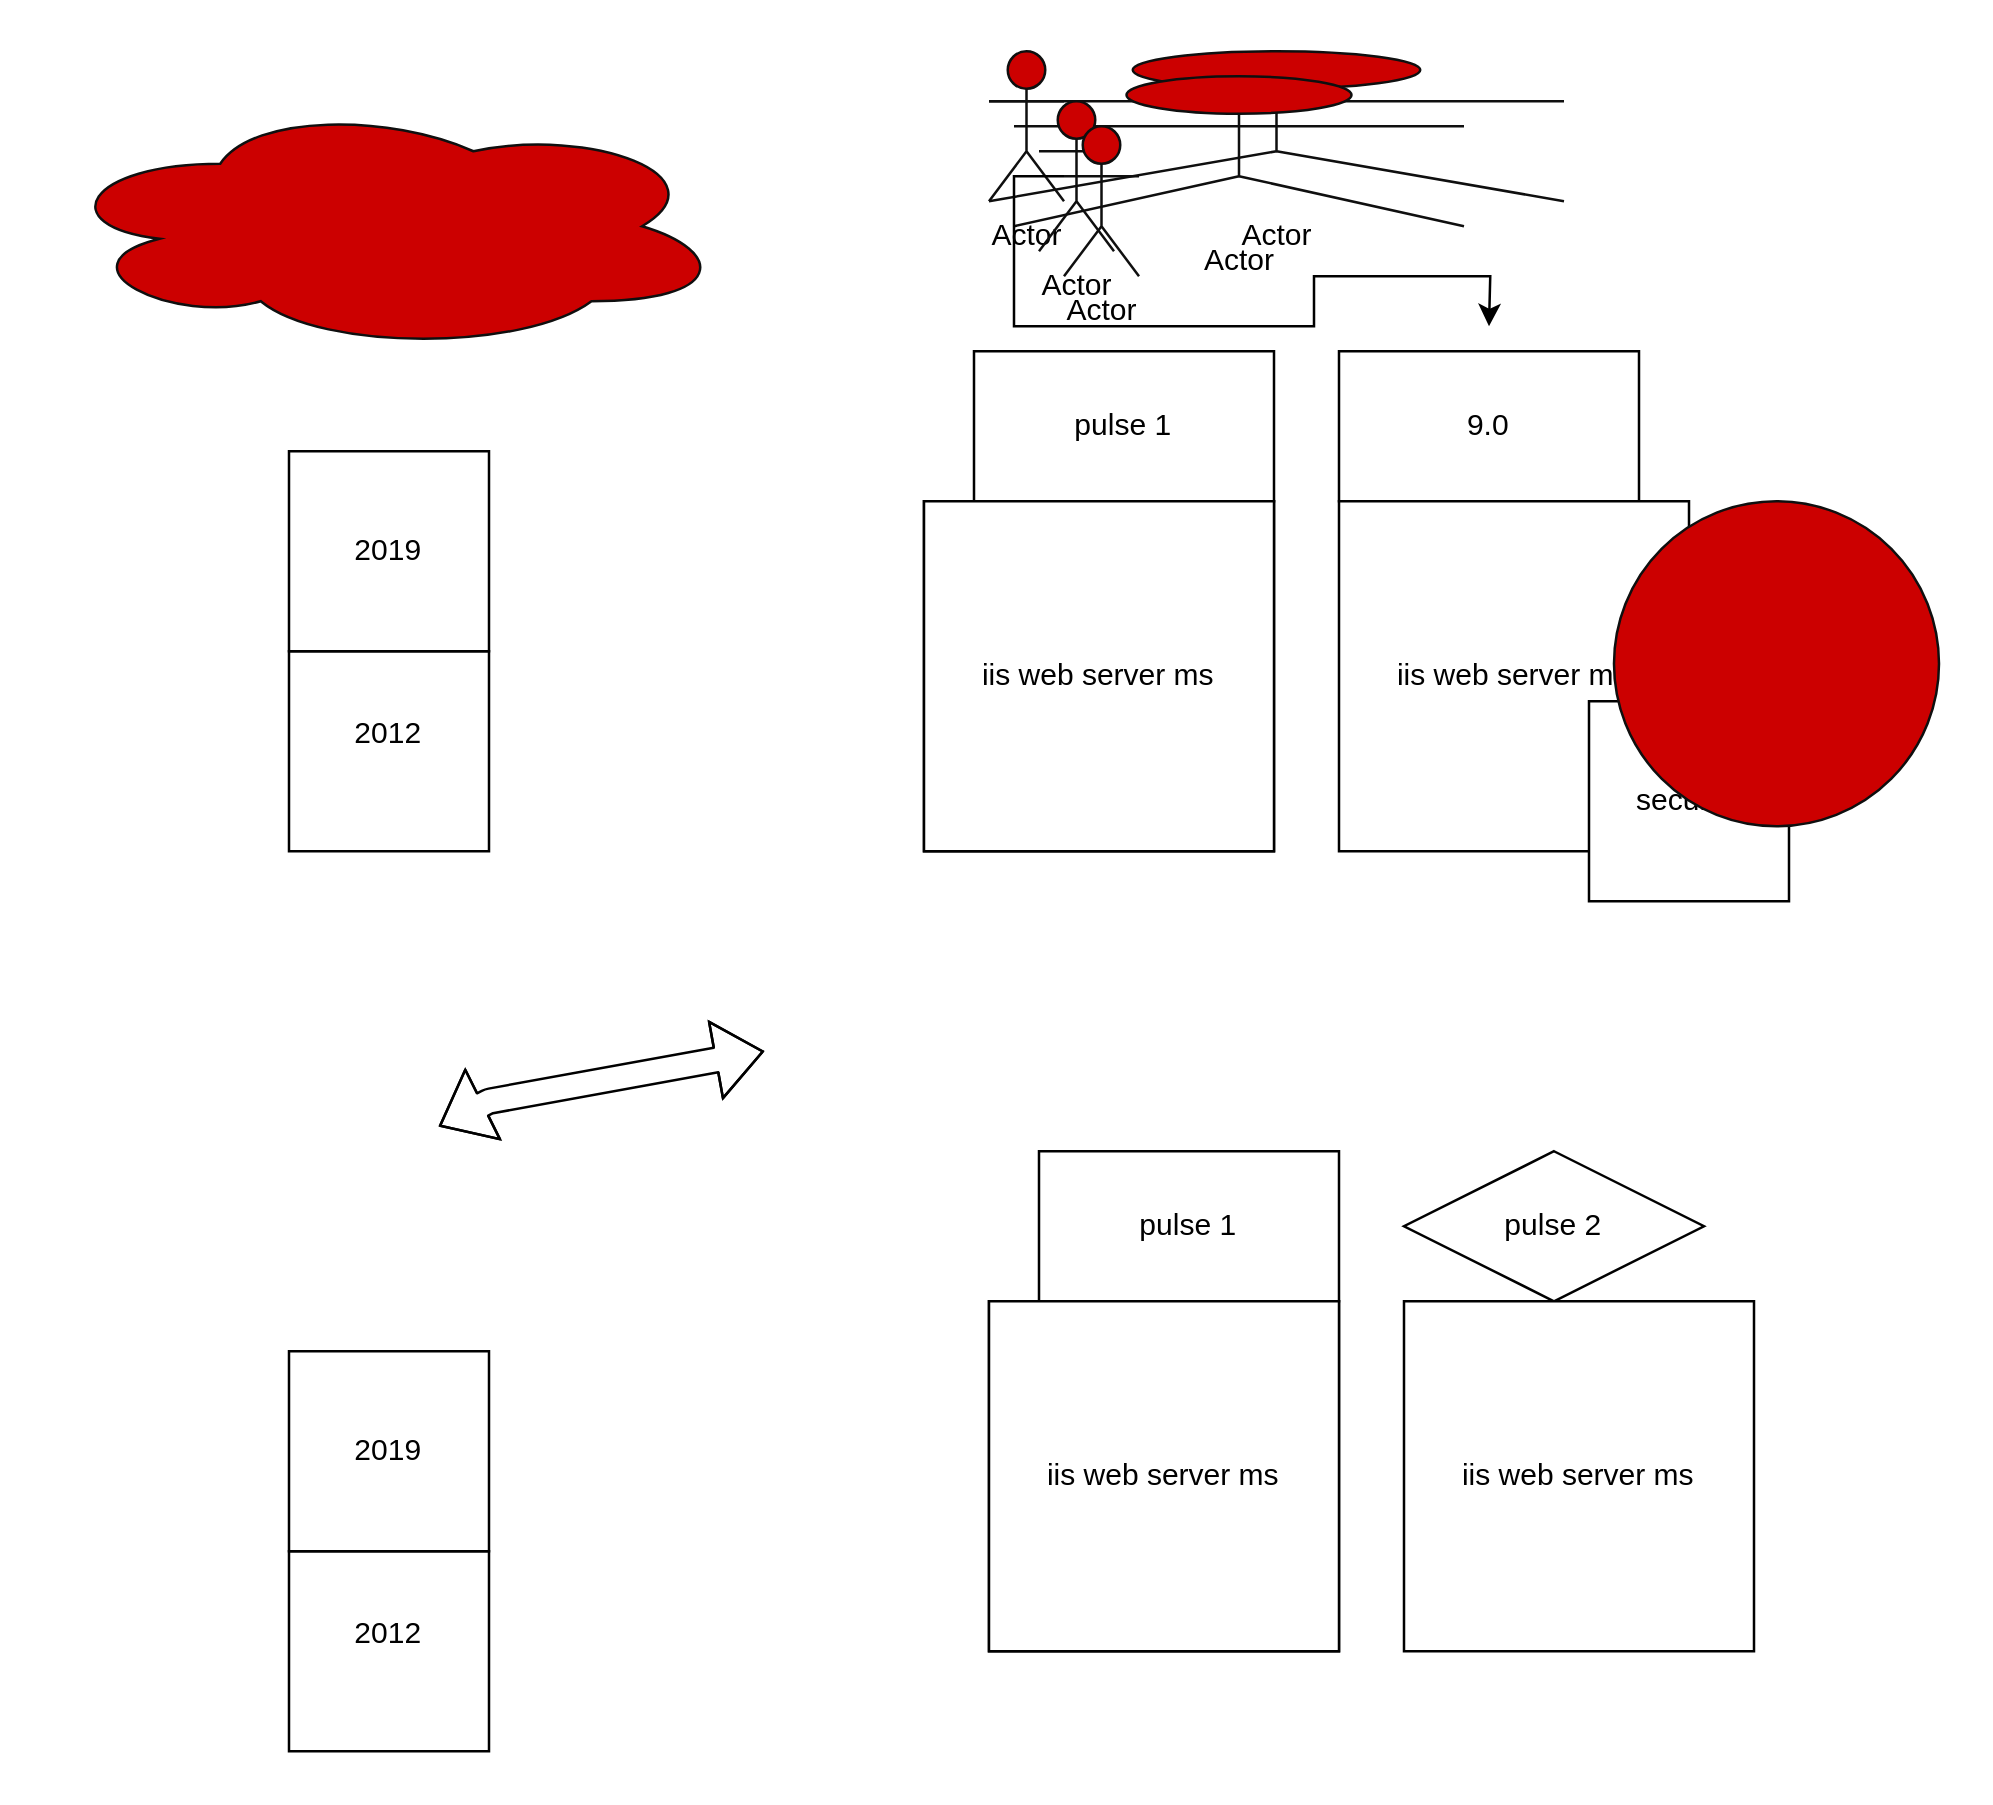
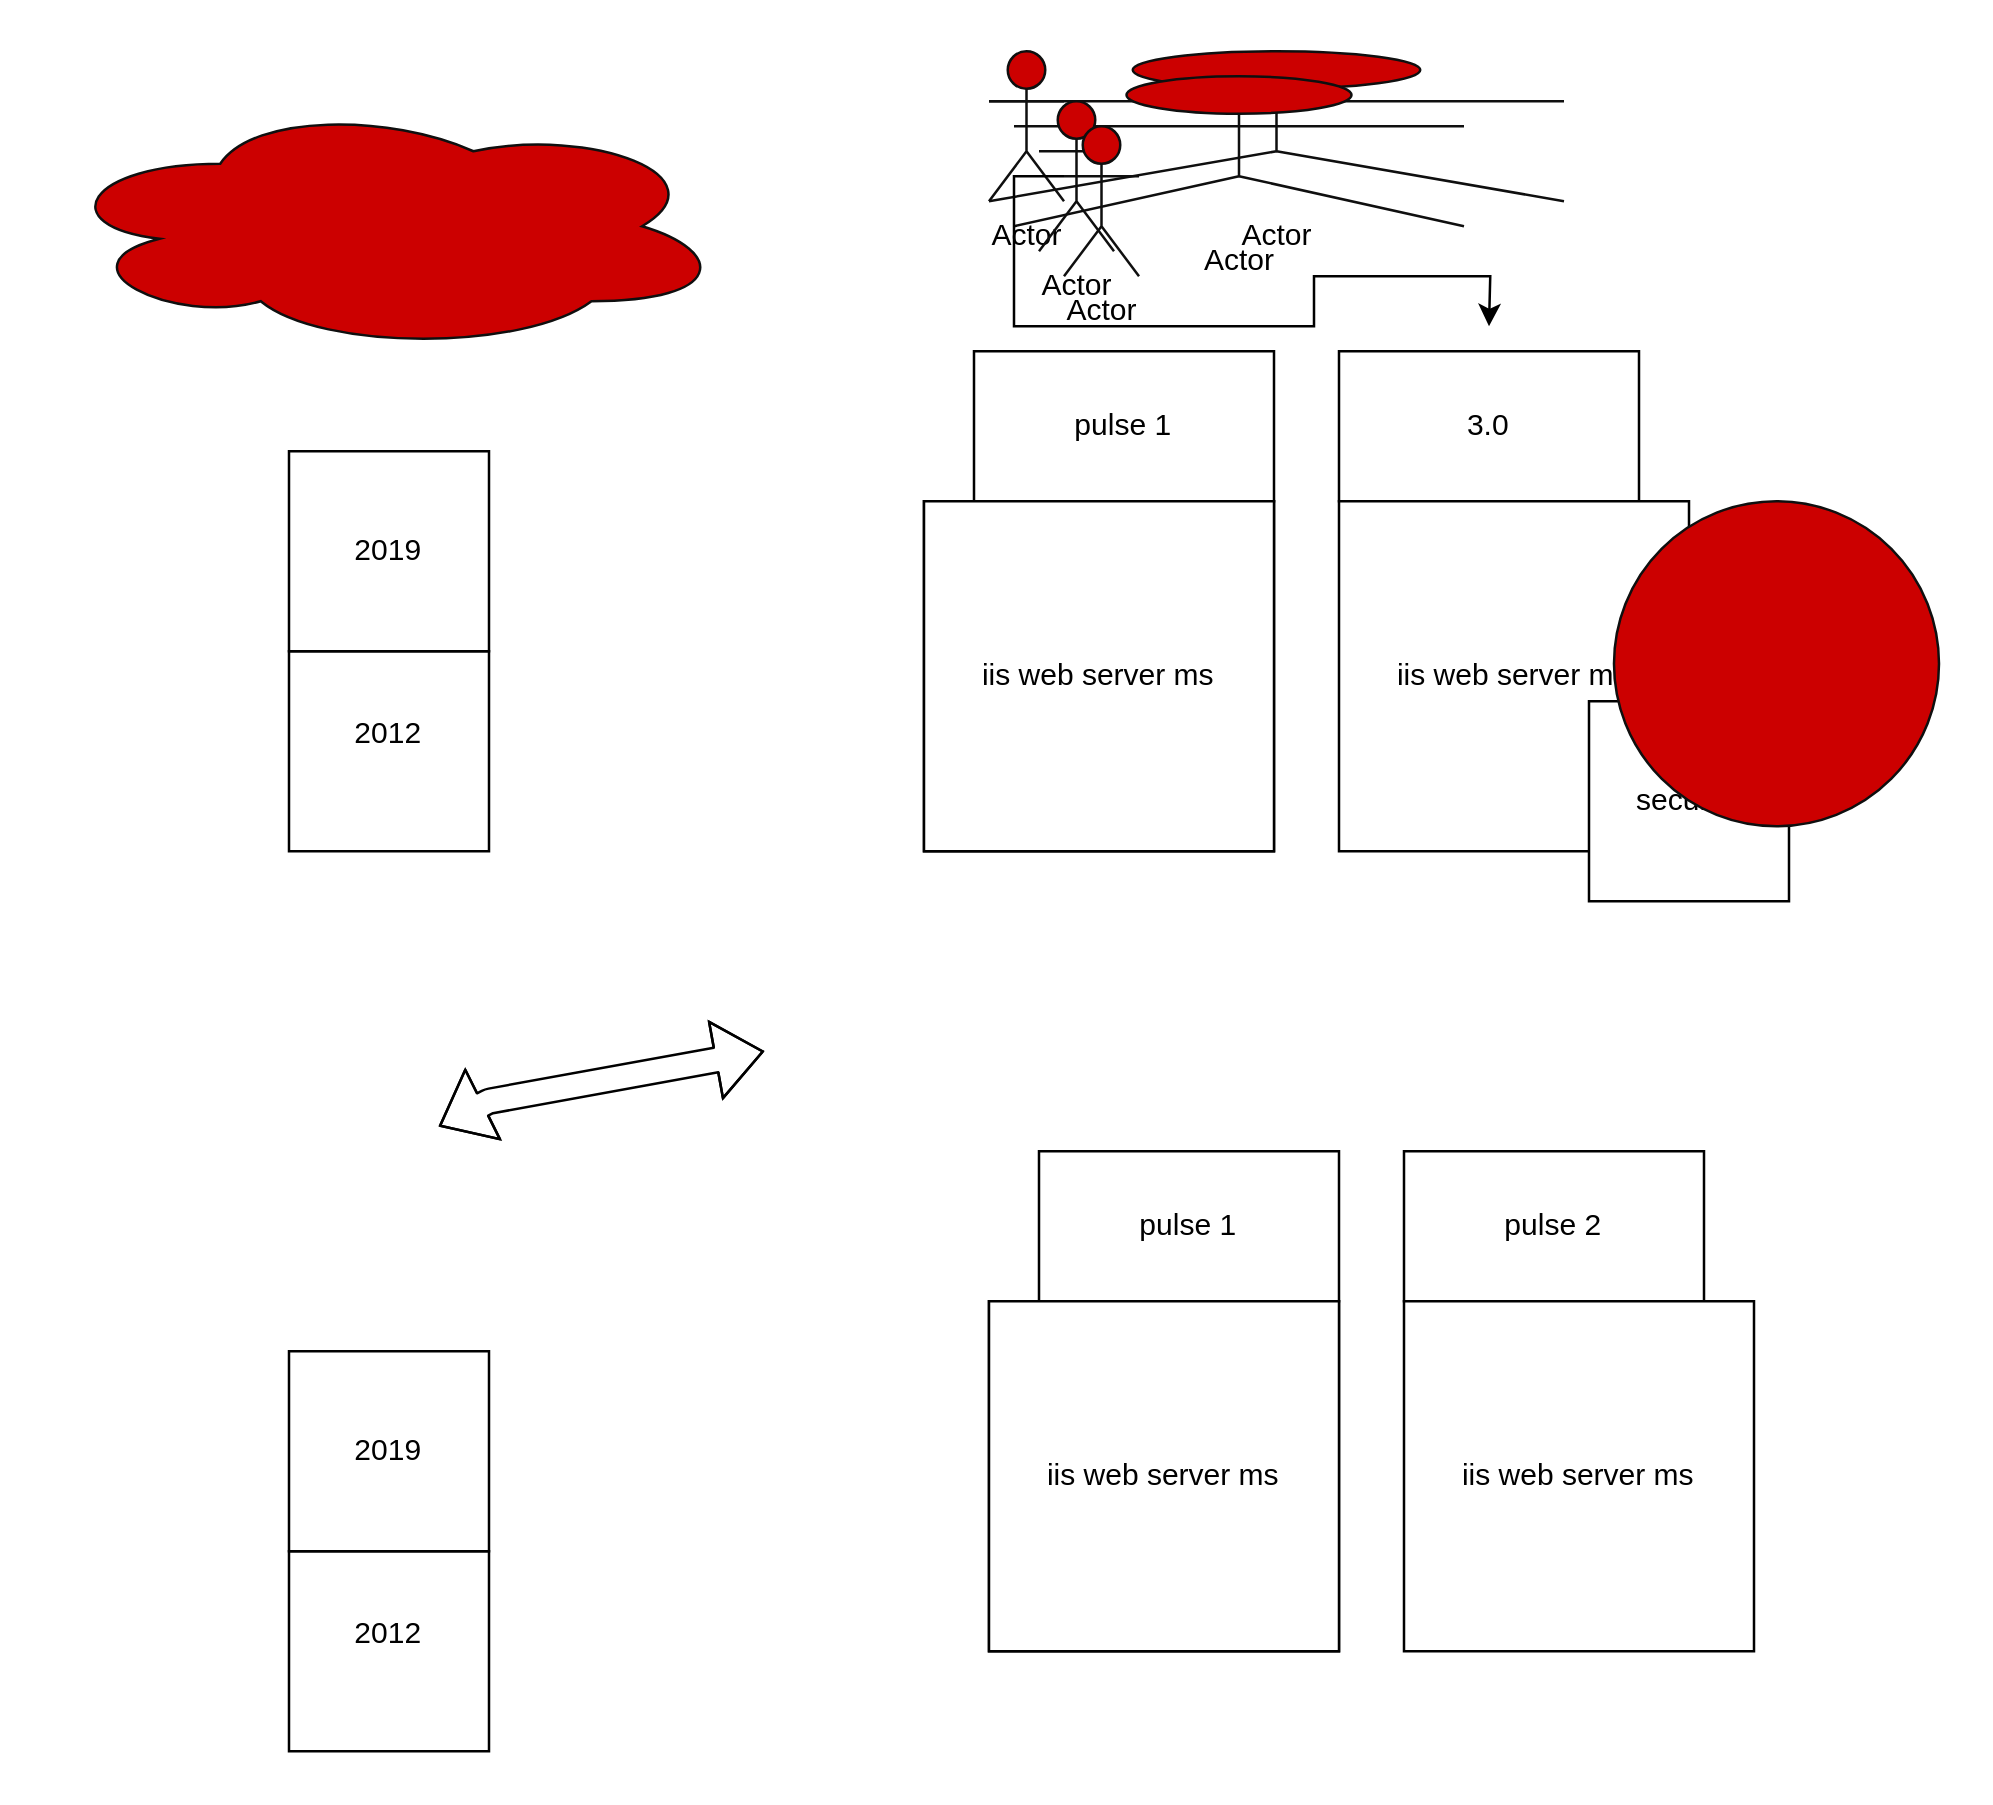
(1489, 426) -> (1489, 426)
(1554, 1226) -> (1554, 1226)
